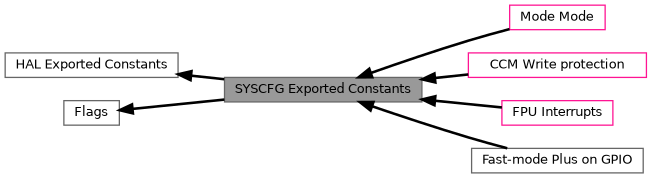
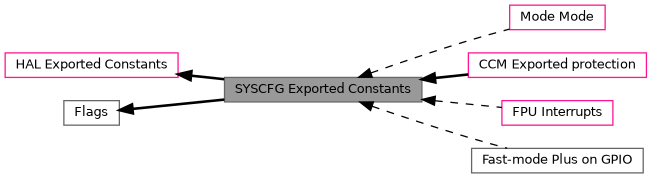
(440, 50) -> (440, 50)
(92, 65) -> (92, 65)
(557, 65) -> (557, 65)
(468, 104) -> (468, 104)
(439, 128) -> (439, 128)
